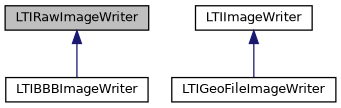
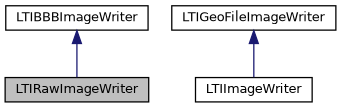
(77, 61) -> (77, 61)
(254, 61) -> (254, 61)
